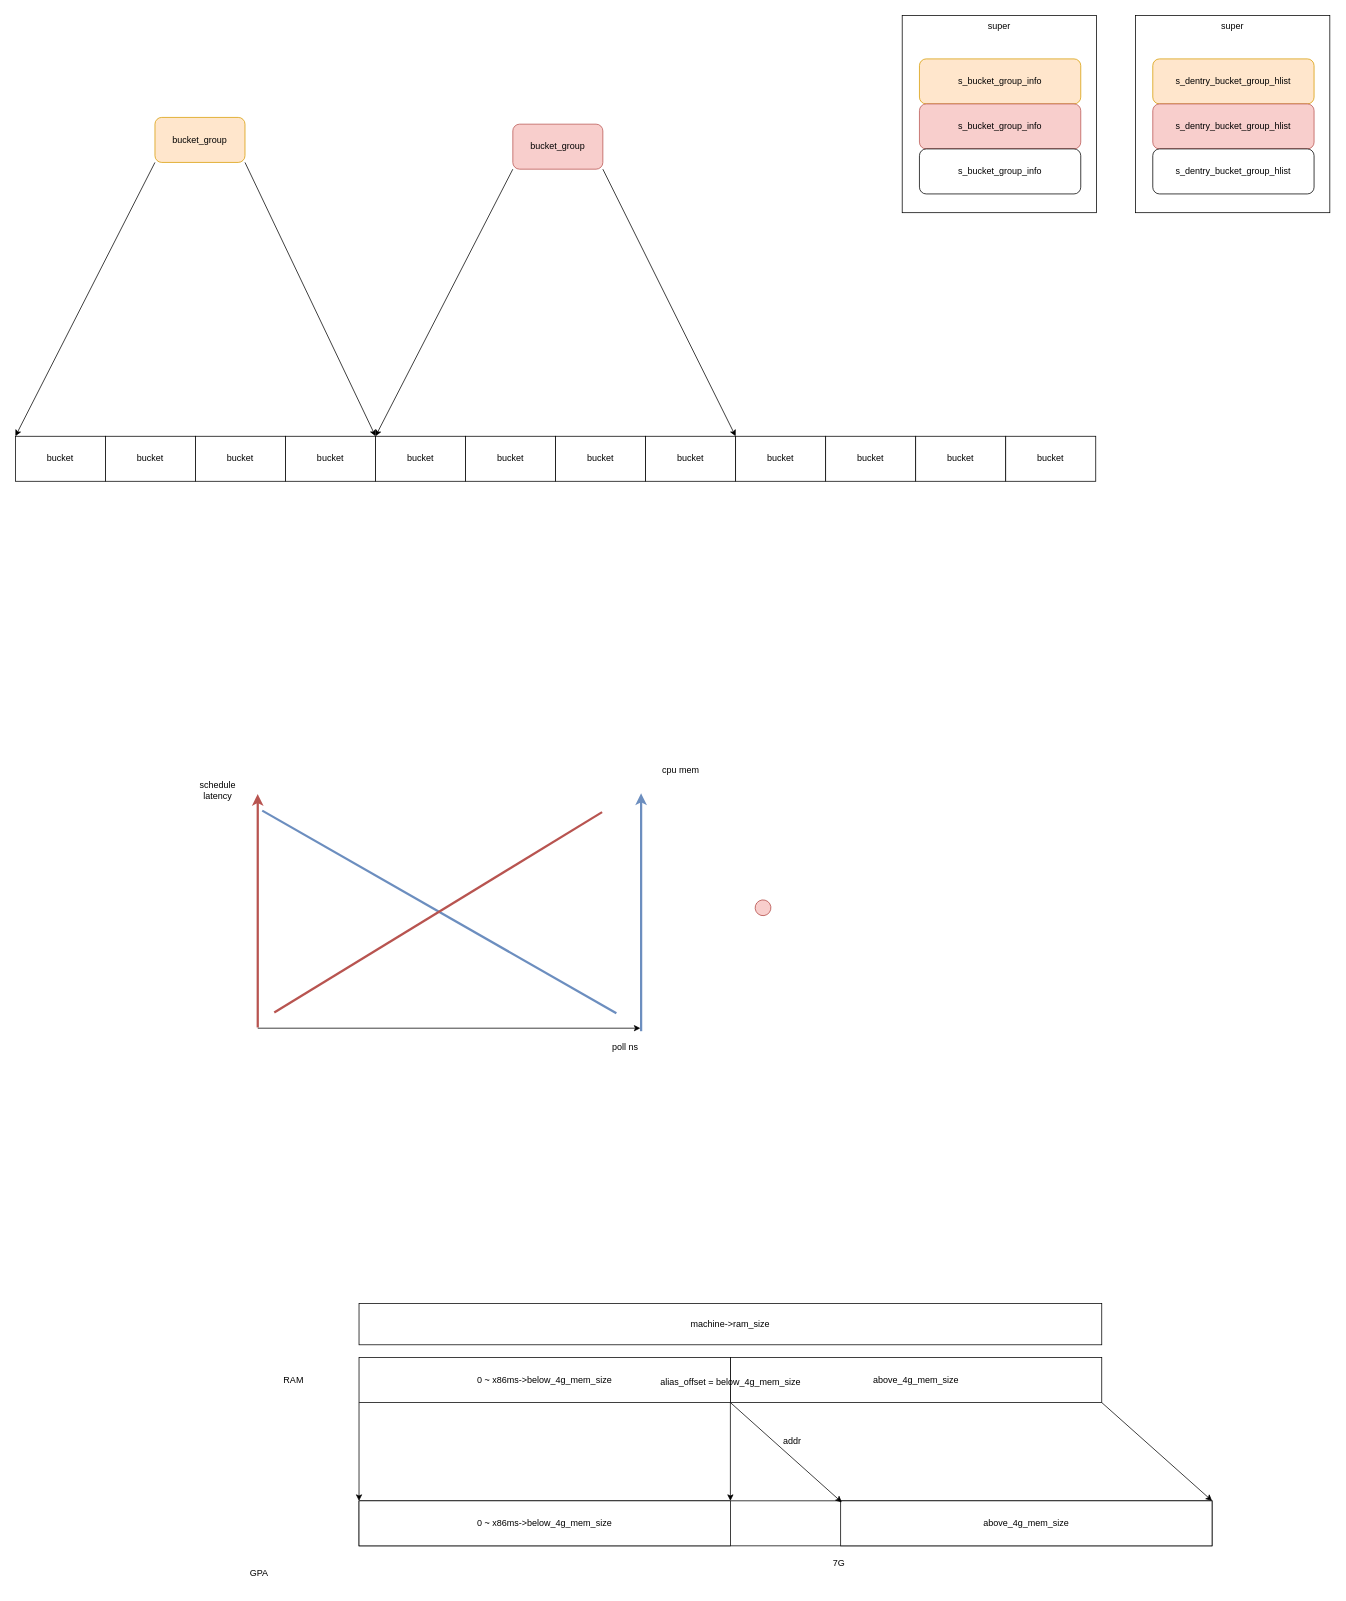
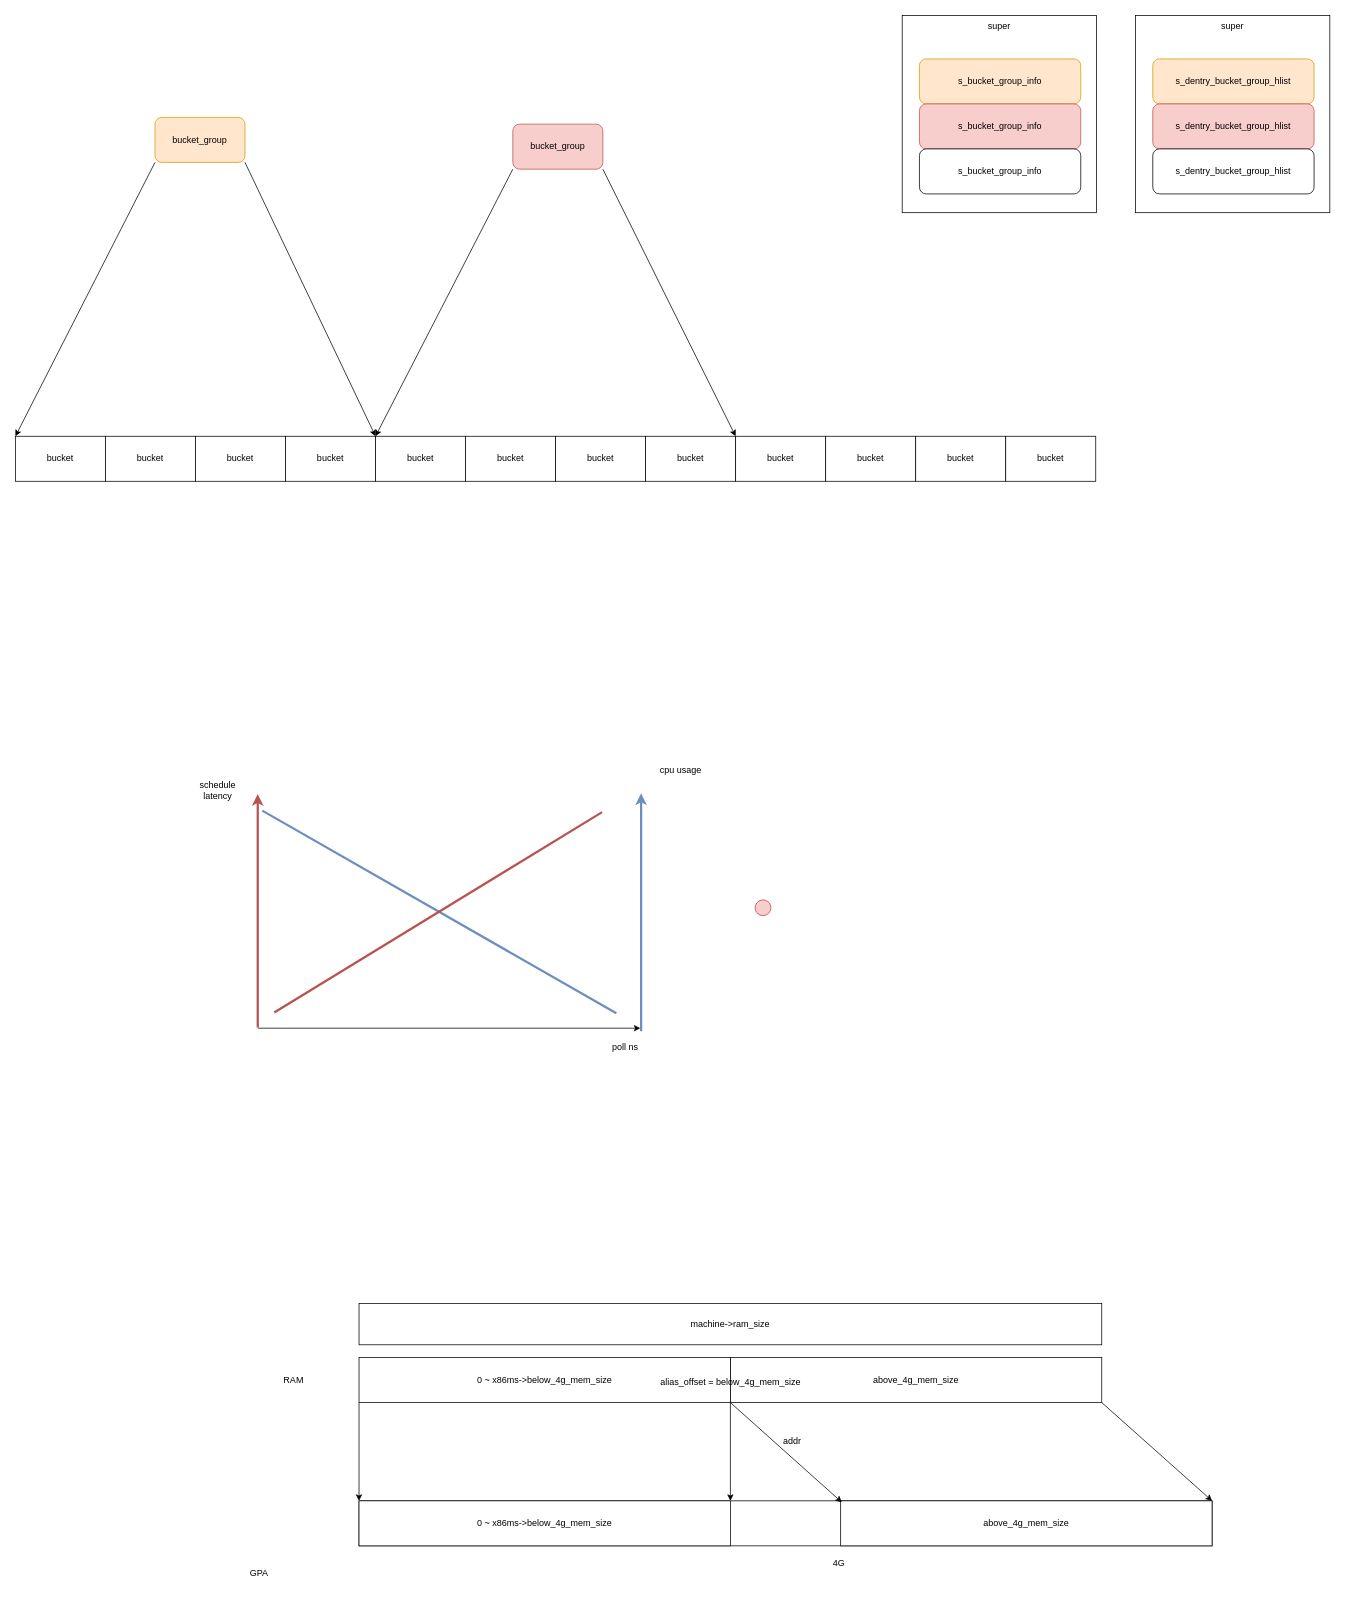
(681, 771) -> (681, 771)
(839, 1563) -> (839, 1563)
